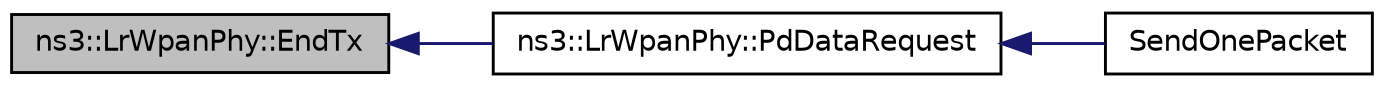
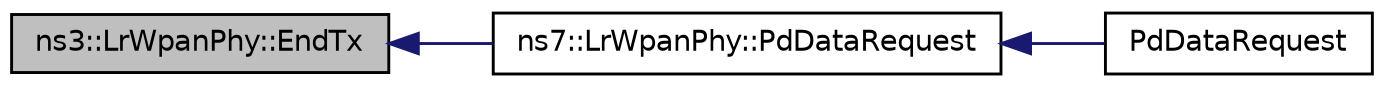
(747, 44) -> (747, 44)
(1239, 44) -> (1239, 44)
